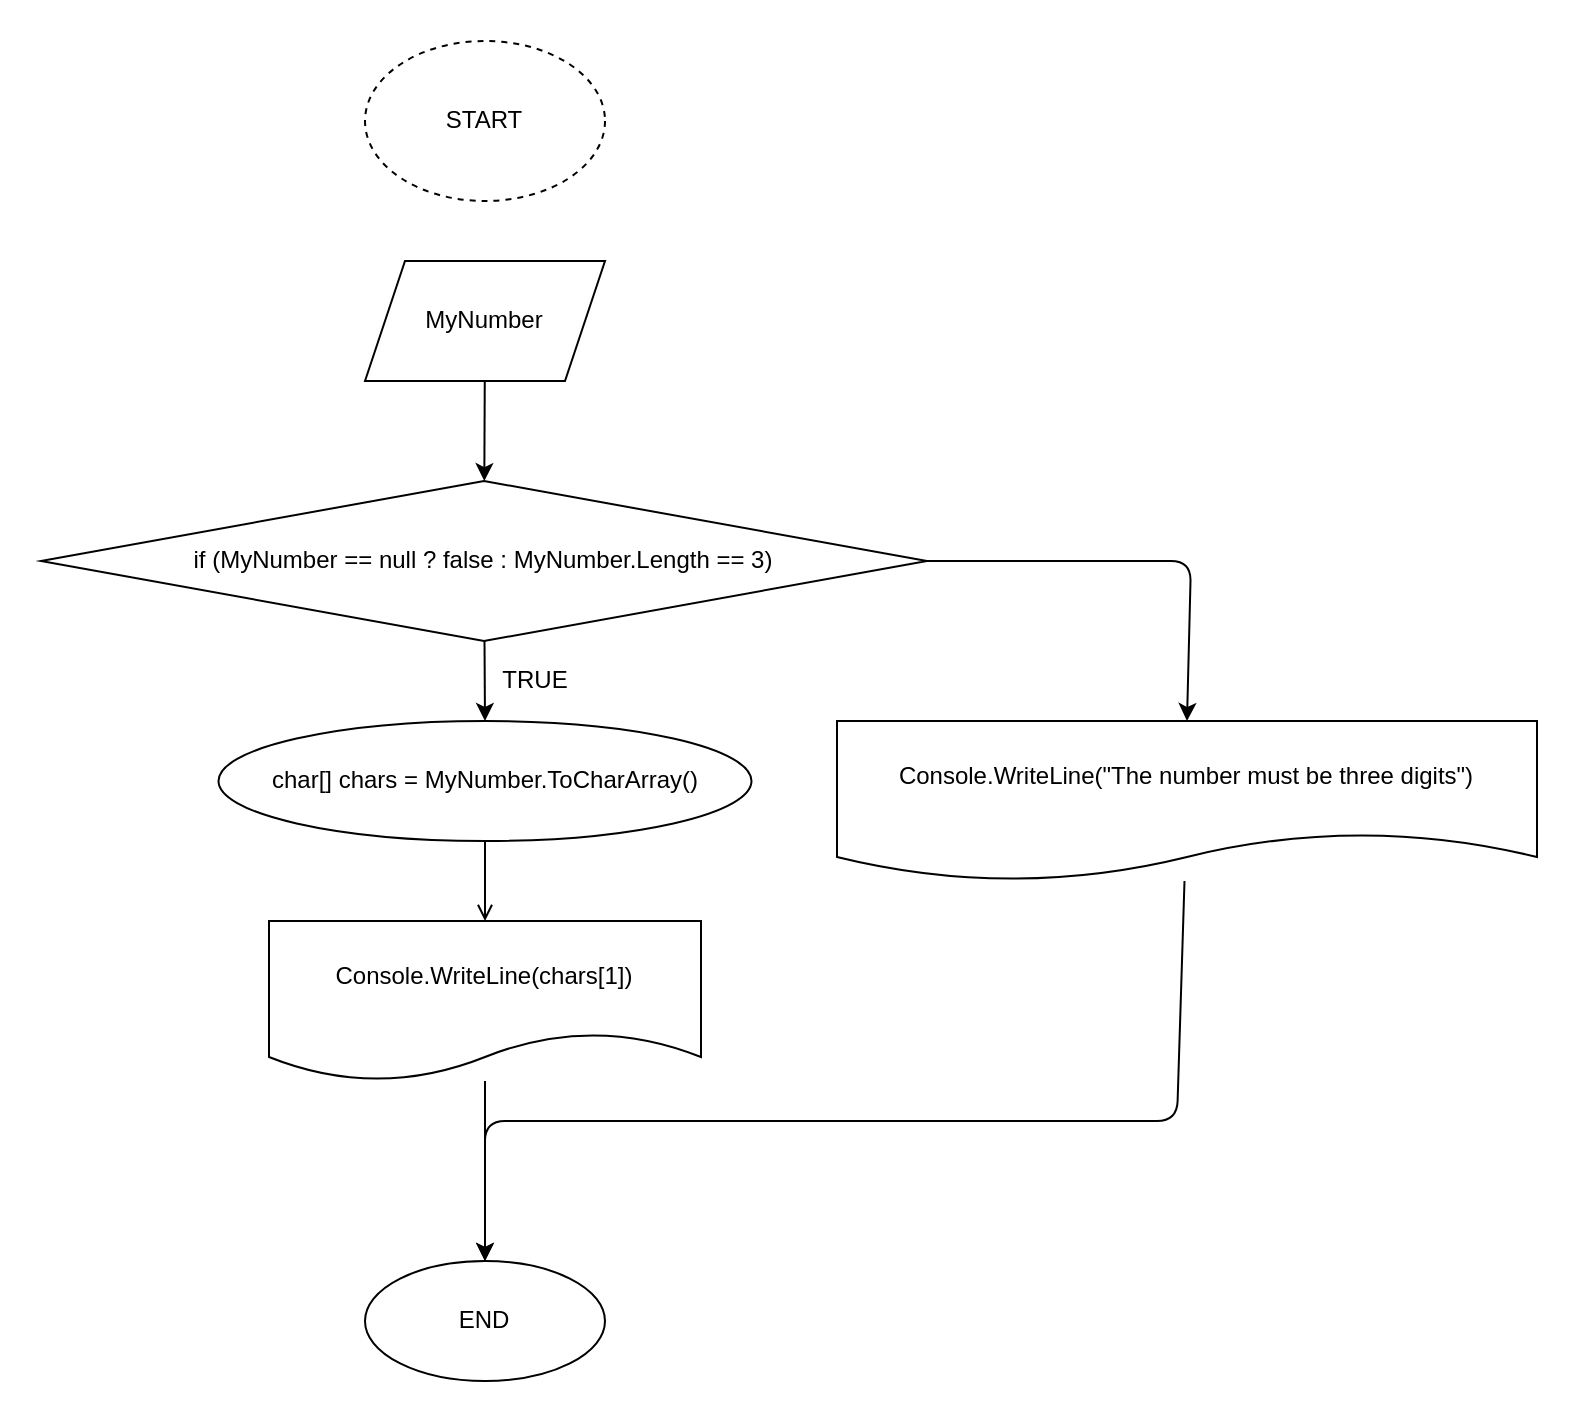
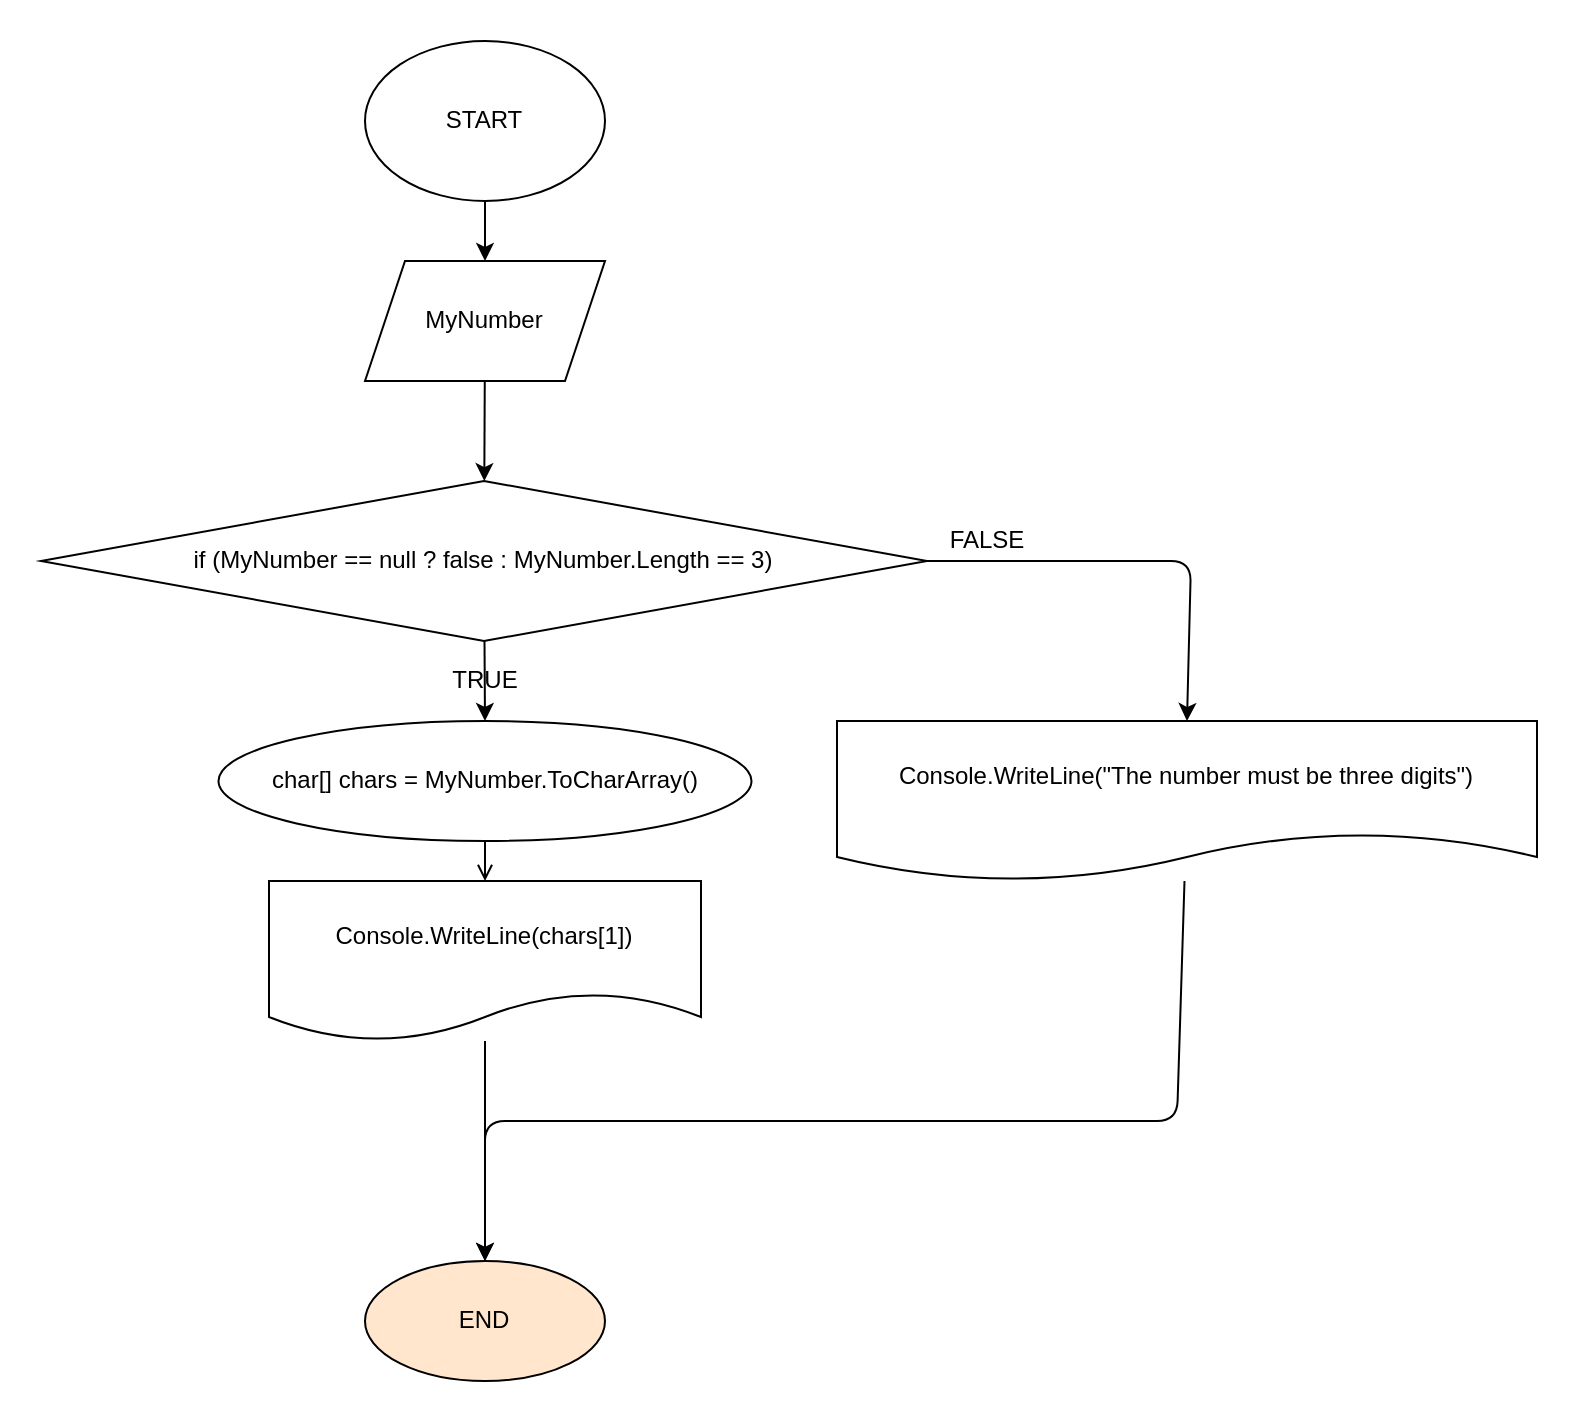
(485, 121) -> (485, 121)
none -> (485, 224)
none -> (987, 541)
(535, 681) -> (485, 681)
(485, 1001) -> (485, 961)
(485, 1321) -> (485, 1321)
